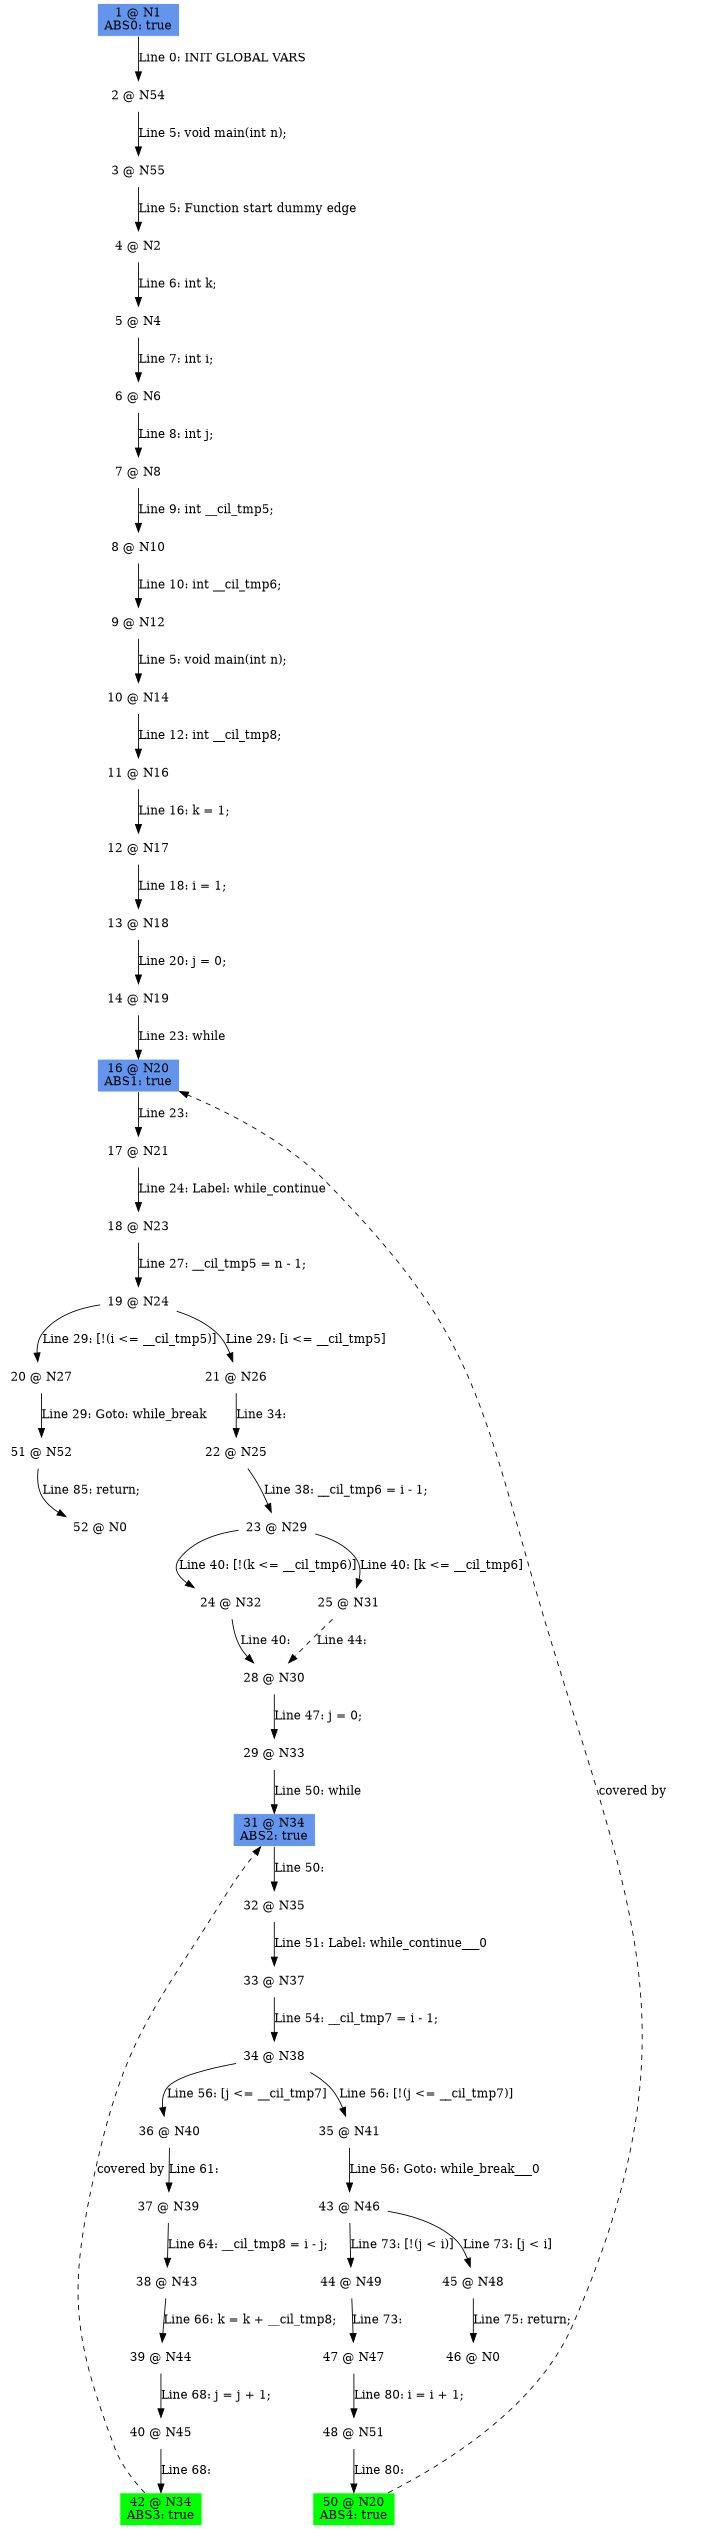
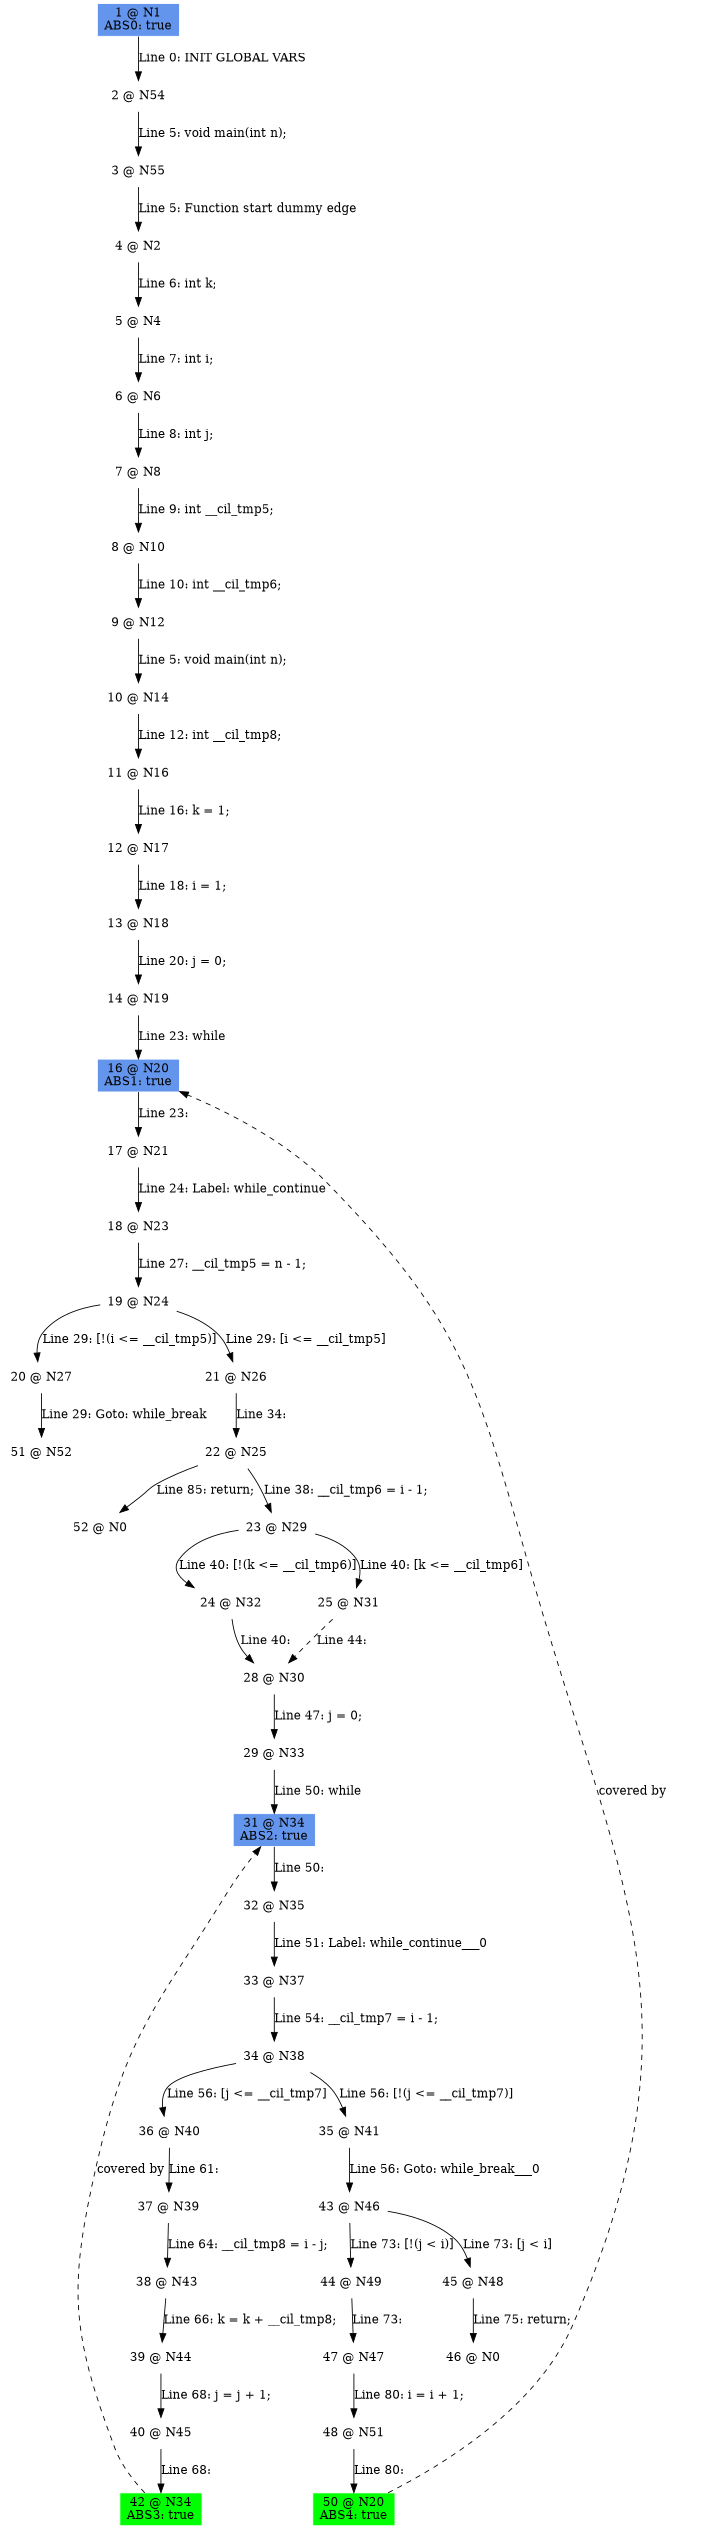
(41, 1494) -> (160, 1482)
